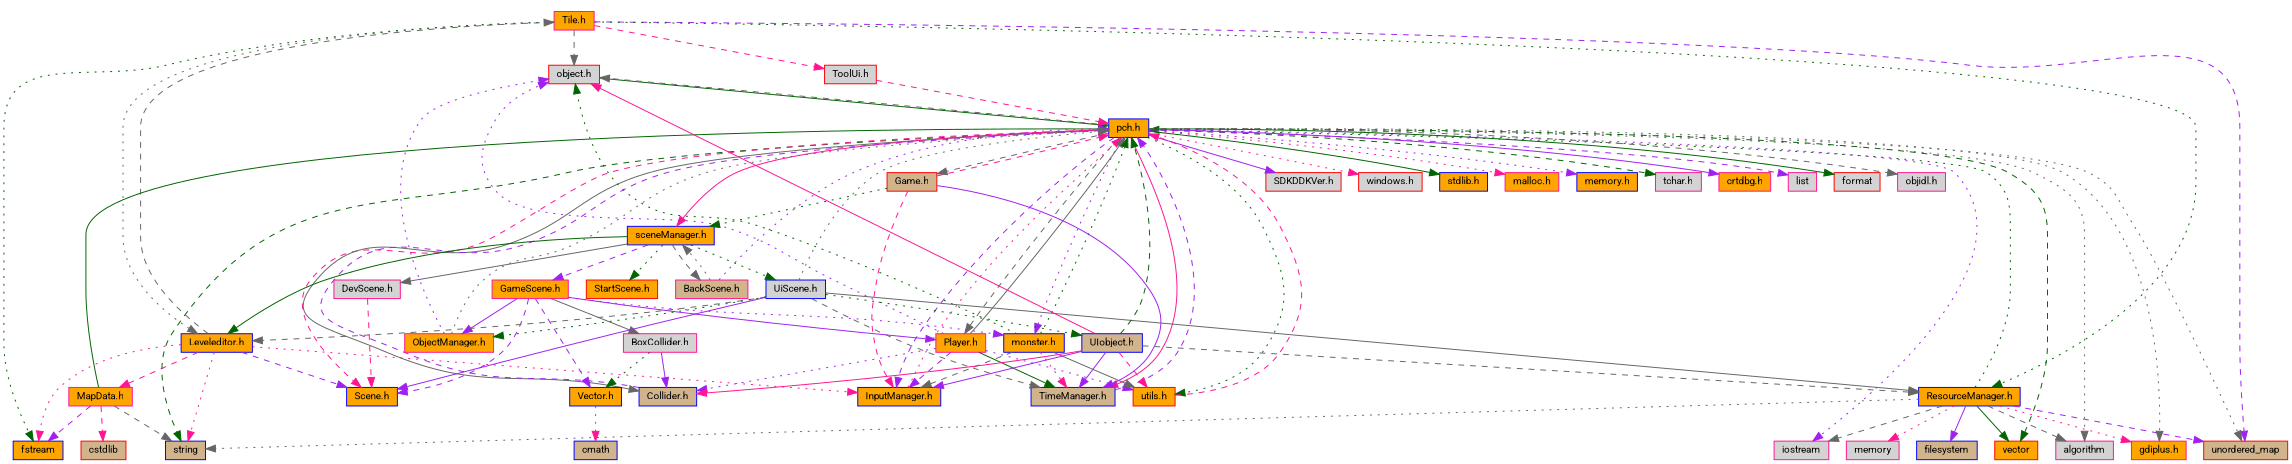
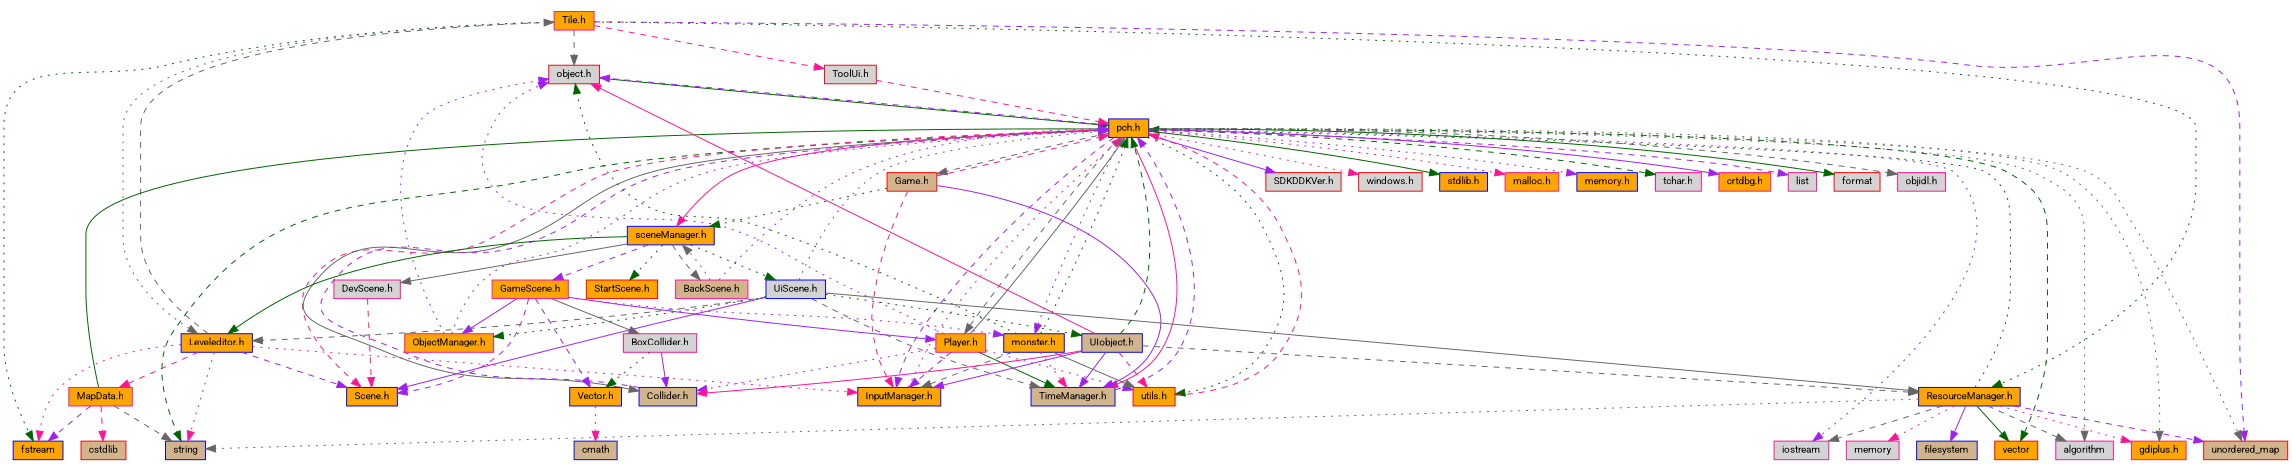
(859, 101) -> (859, 101)
(729, 167) -> (729, 167)
